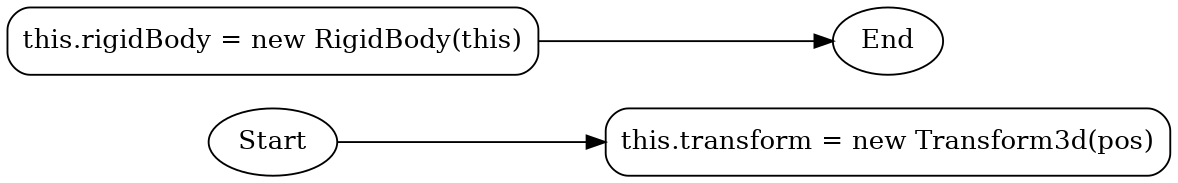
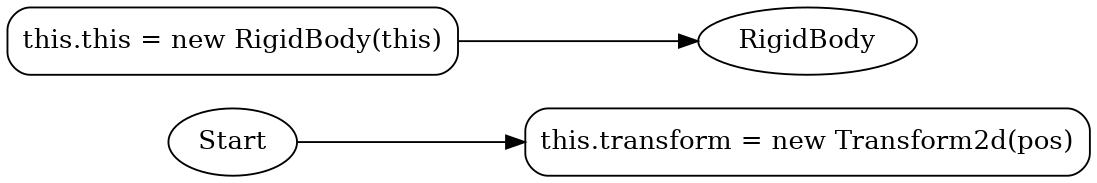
(273, 41) -> (233, 41)
(888, 41) -> (808, 41)
(888, 142) -> (808, 142)
